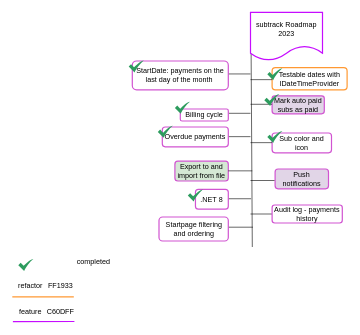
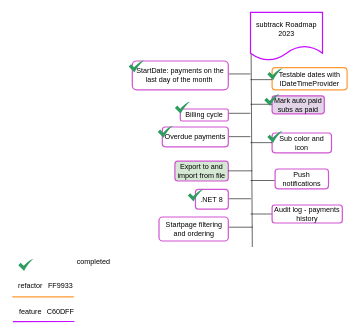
(302, 179) -> (302, 179)
(61, 286) -> (61, 286)
